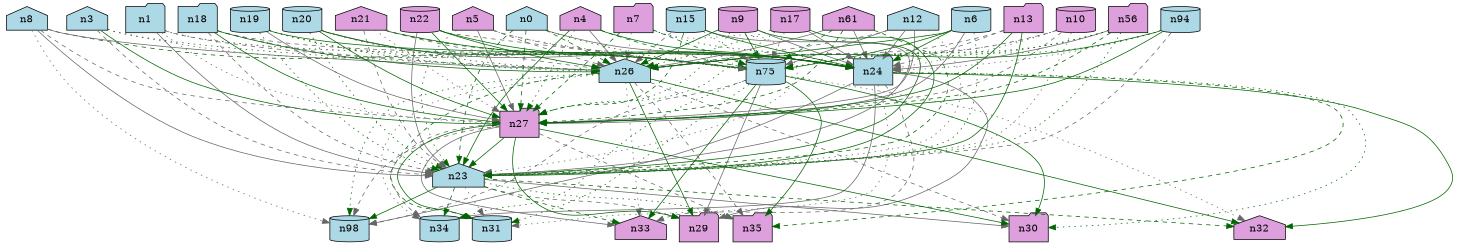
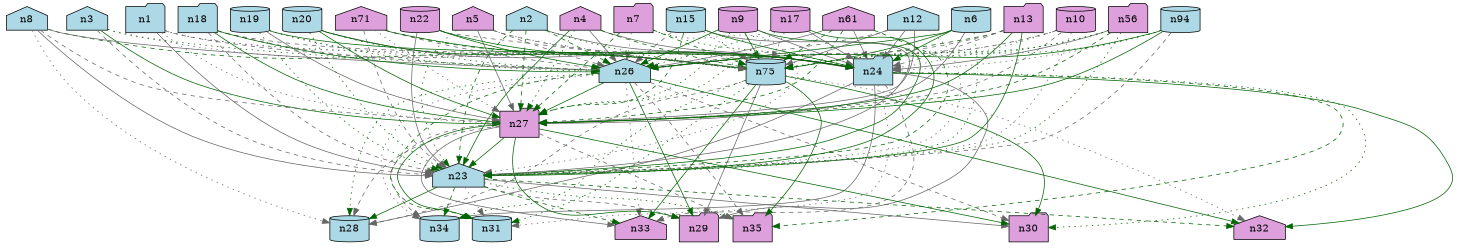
(361, 20) -> (361, 20)
(527, 20) -> (527, 20)
none -> (899, 51)
(723, 52) -> (723, 52)
(503, 55) -> (503, 55)
(472, 75) -> (575, 97)
(349, 229) -> (349, 229)
